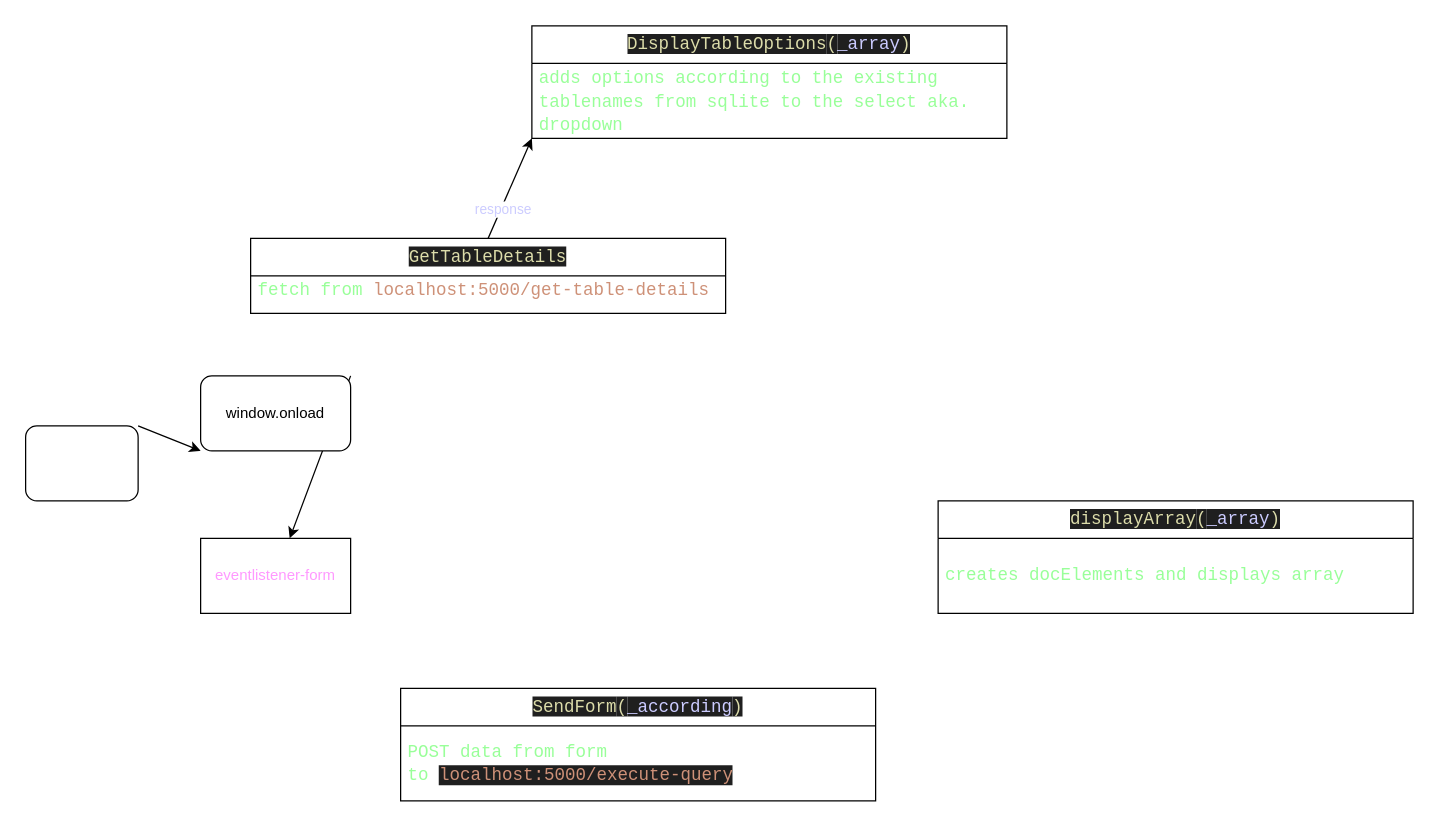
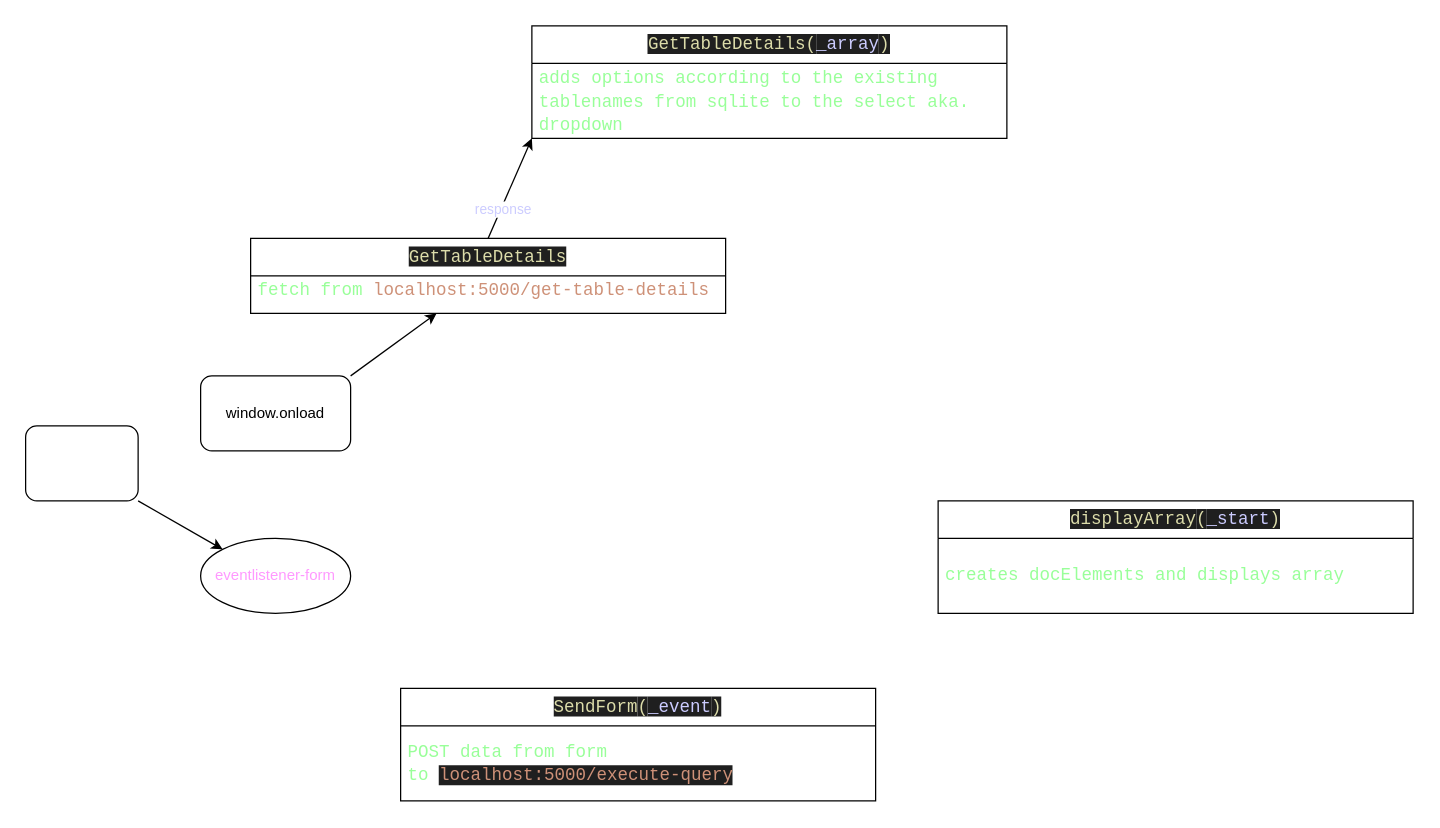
(769, 44) -> (769, 44)
(165, 436) -> none
(308, 490) -> (390, 347)
(1176, 519) -> (1176, 519)
none -> (176, 523)
(276, 576) -> (276, 576)
(638, 707) -> (638, 707)
